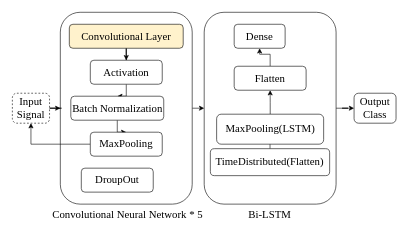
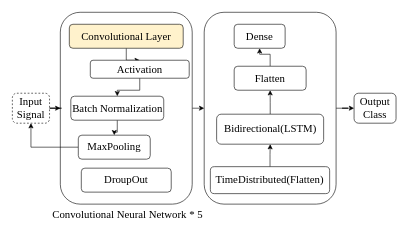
(126, 72) -> (140, 69)
(271, 129) -> (271, 129)
(126, 144) -> (114, 147)
(270, 162) -> (270, 180)
(117, 180) -> (126, 180)
(270, 213) -> none
